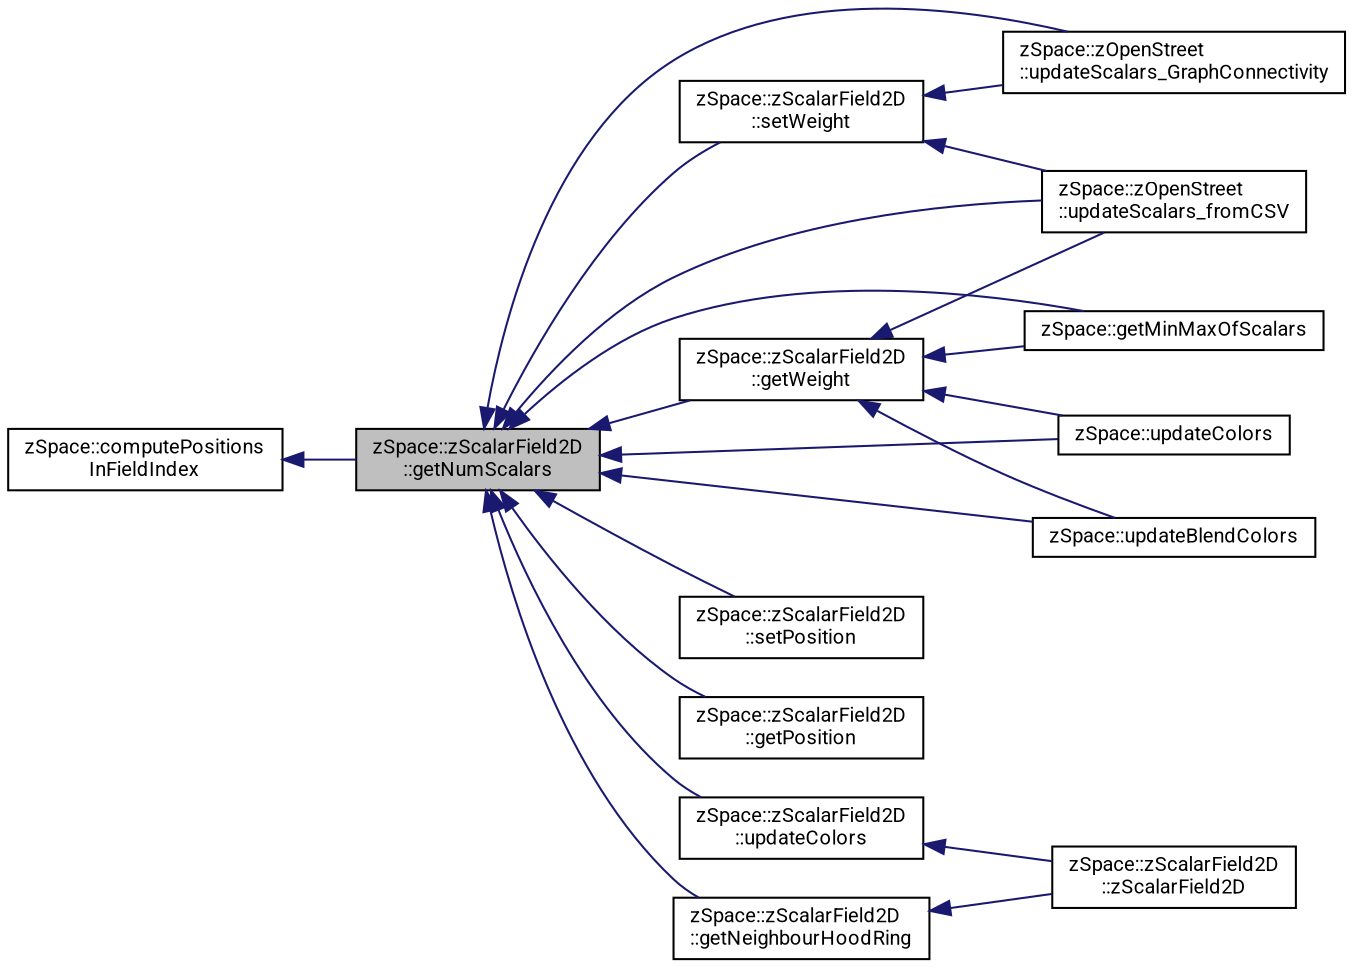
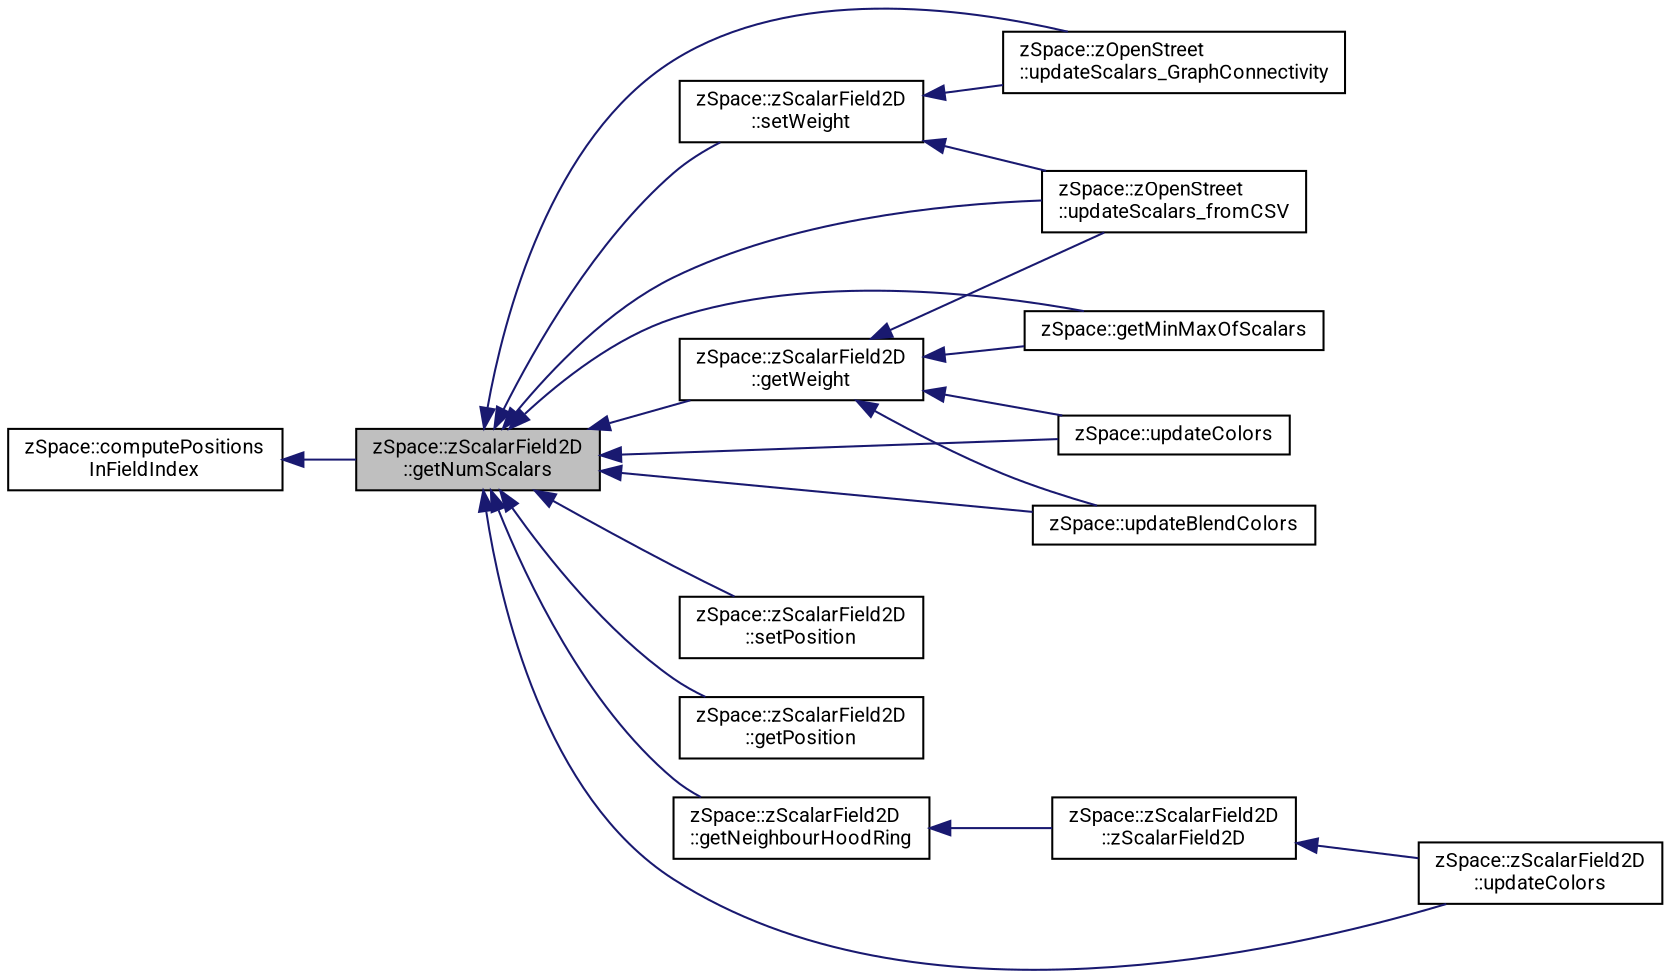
(998, 854) -> (1368, 852)
